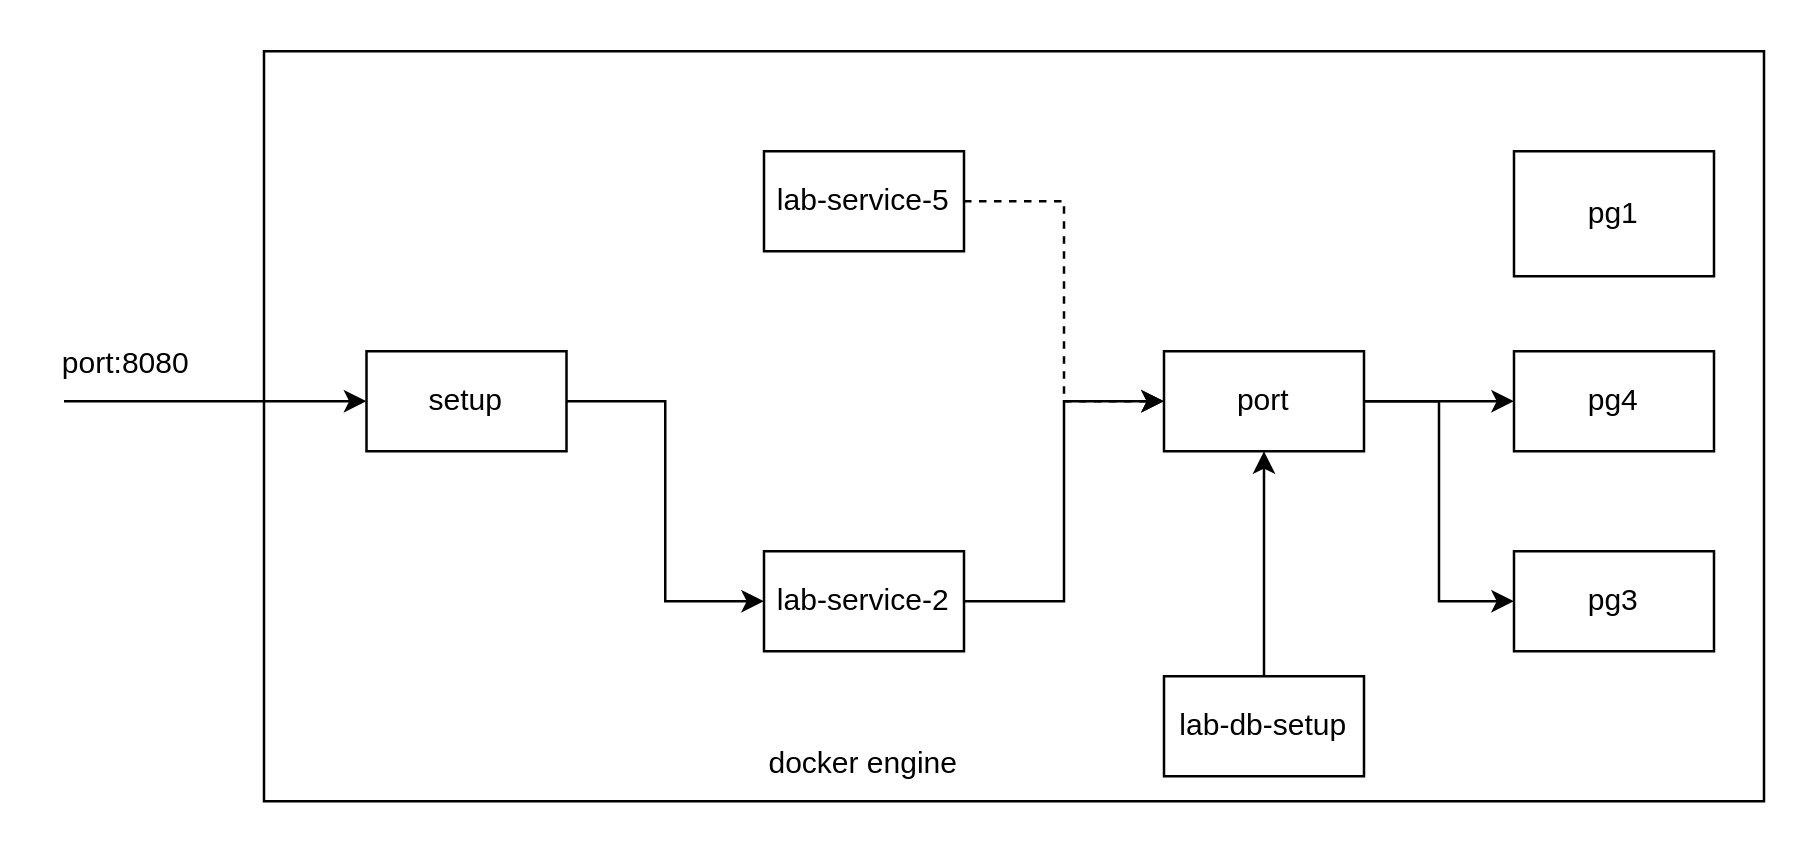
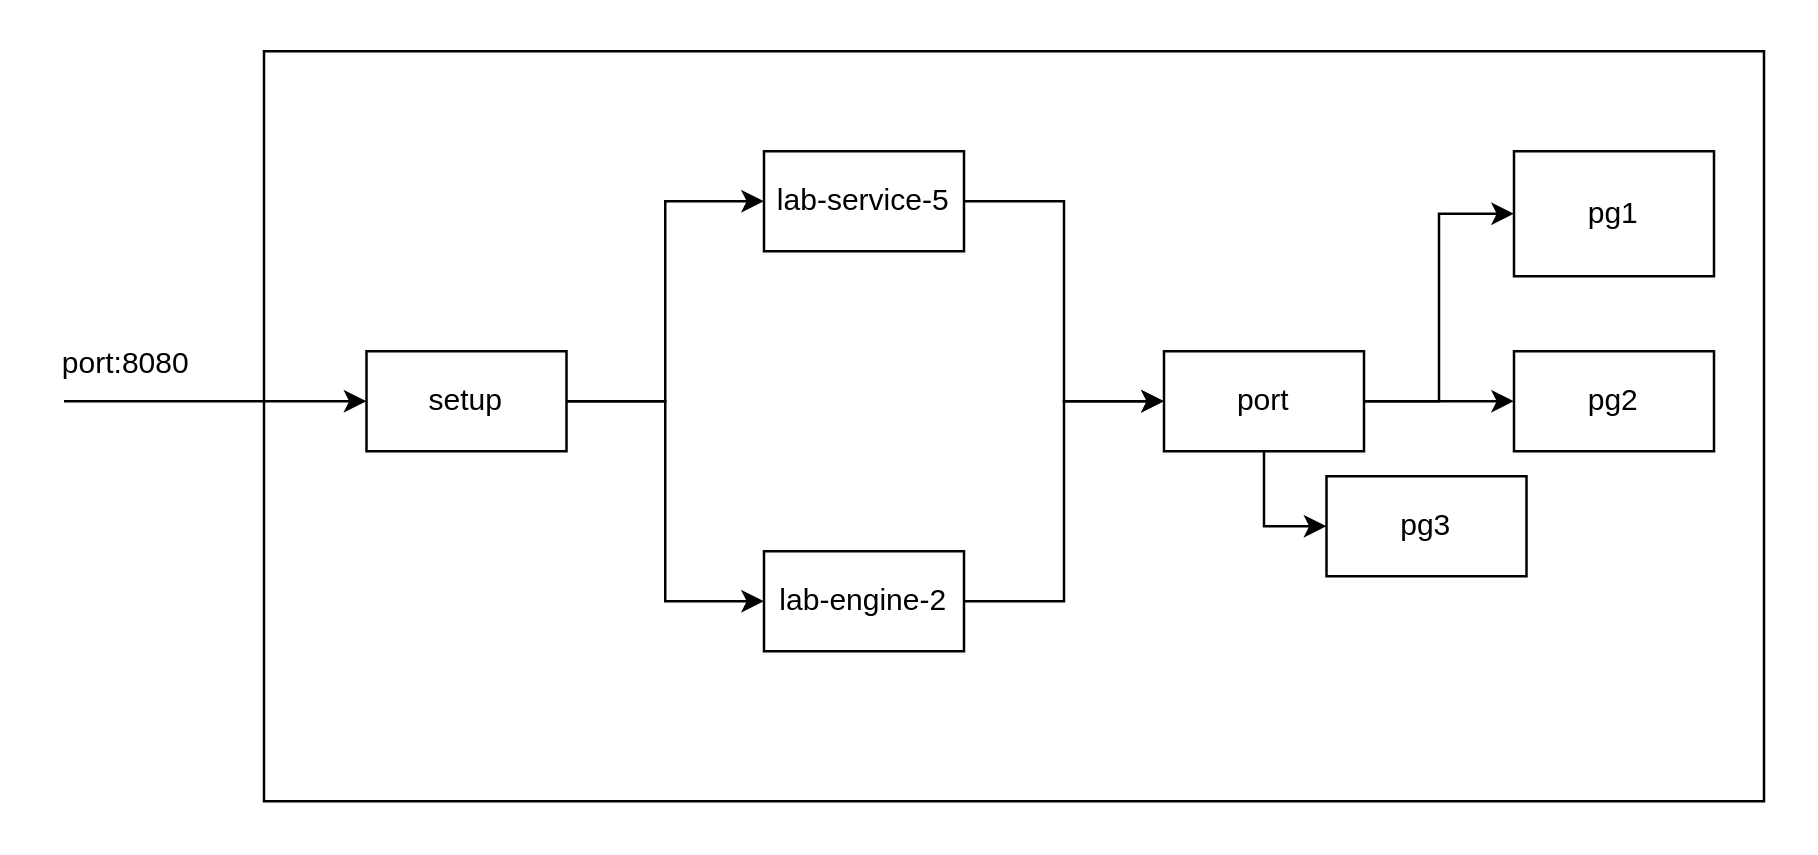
(1064, 252) -> (1064, 252)
none -> (665, 258)
none -> (1439, 276)
(1614, 401) -> (1614, 401)
(864, 601) -> (864, 601)
(1614, 601) -> (1426, 526)
(1264, 604) -> none
(1264, 726) -> none
(864, 764) -> none
